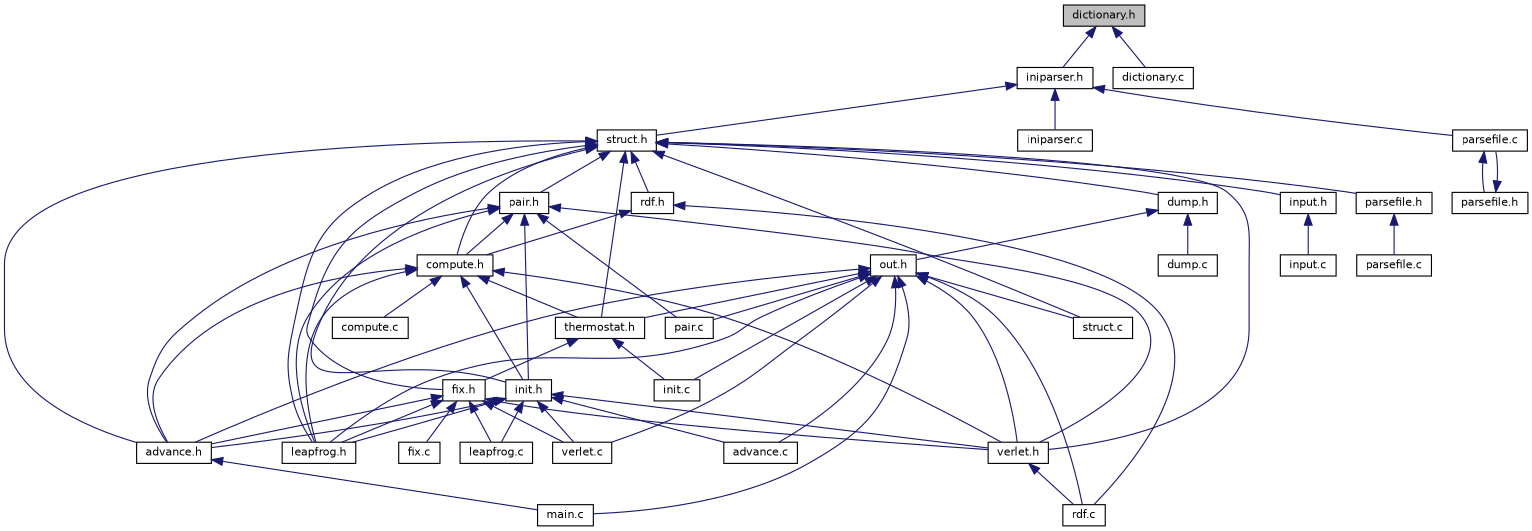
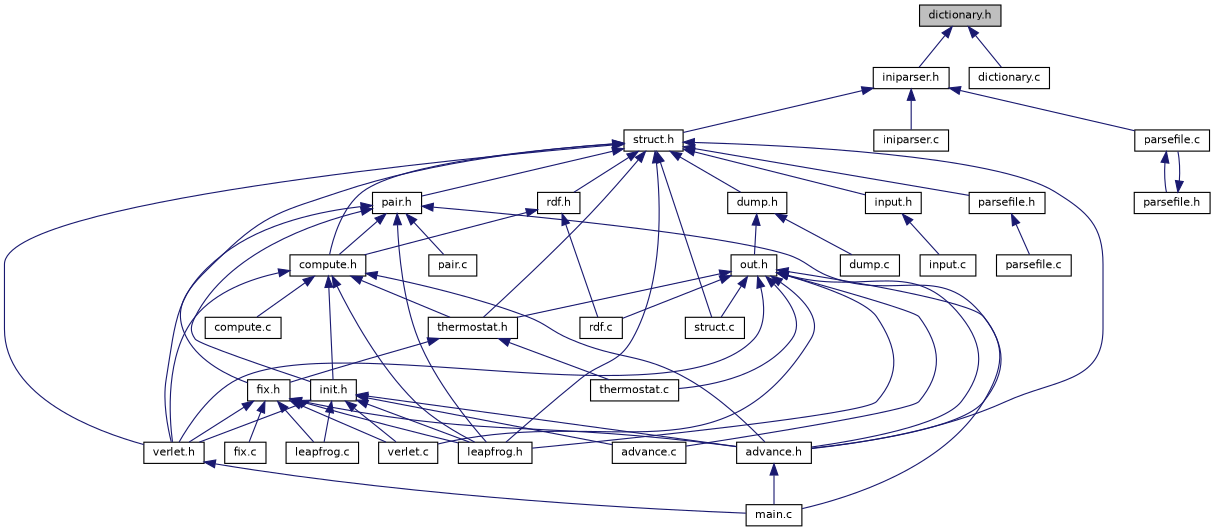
(382, 243) -> none
(786, 298) -> none
(677, 390) -> (635, 390)
(1055, 488) -> (480, 496)
